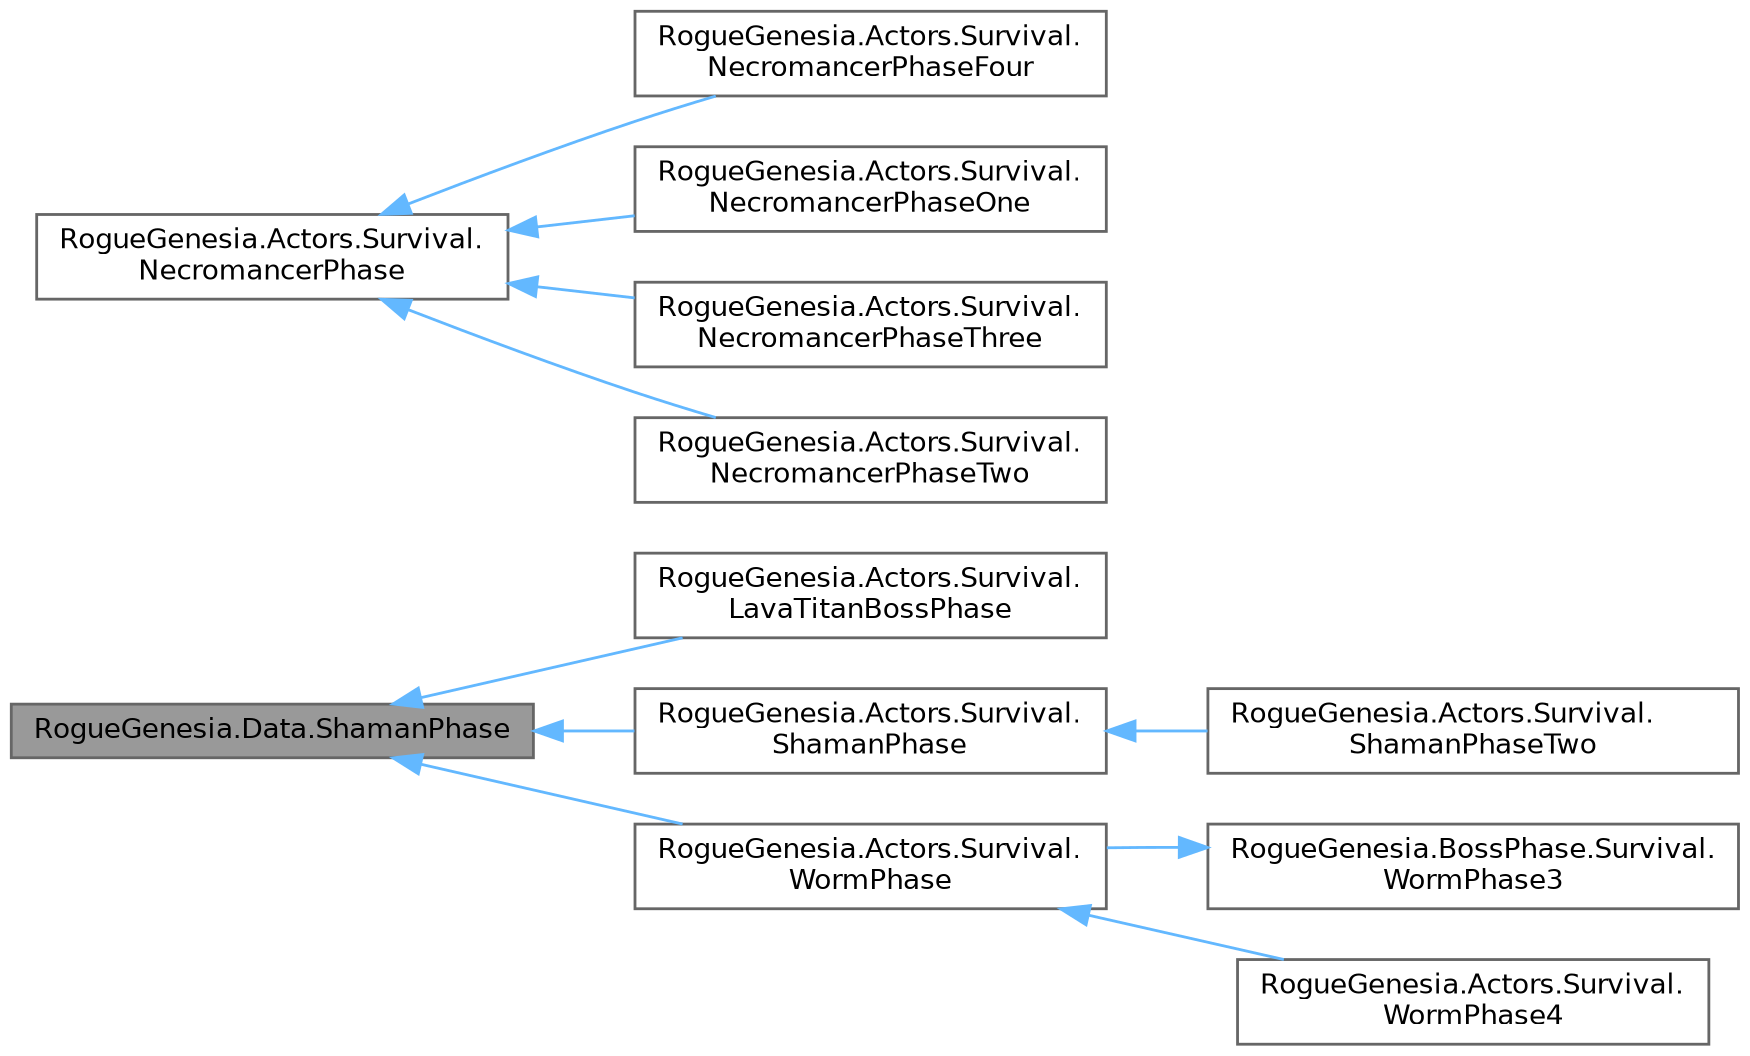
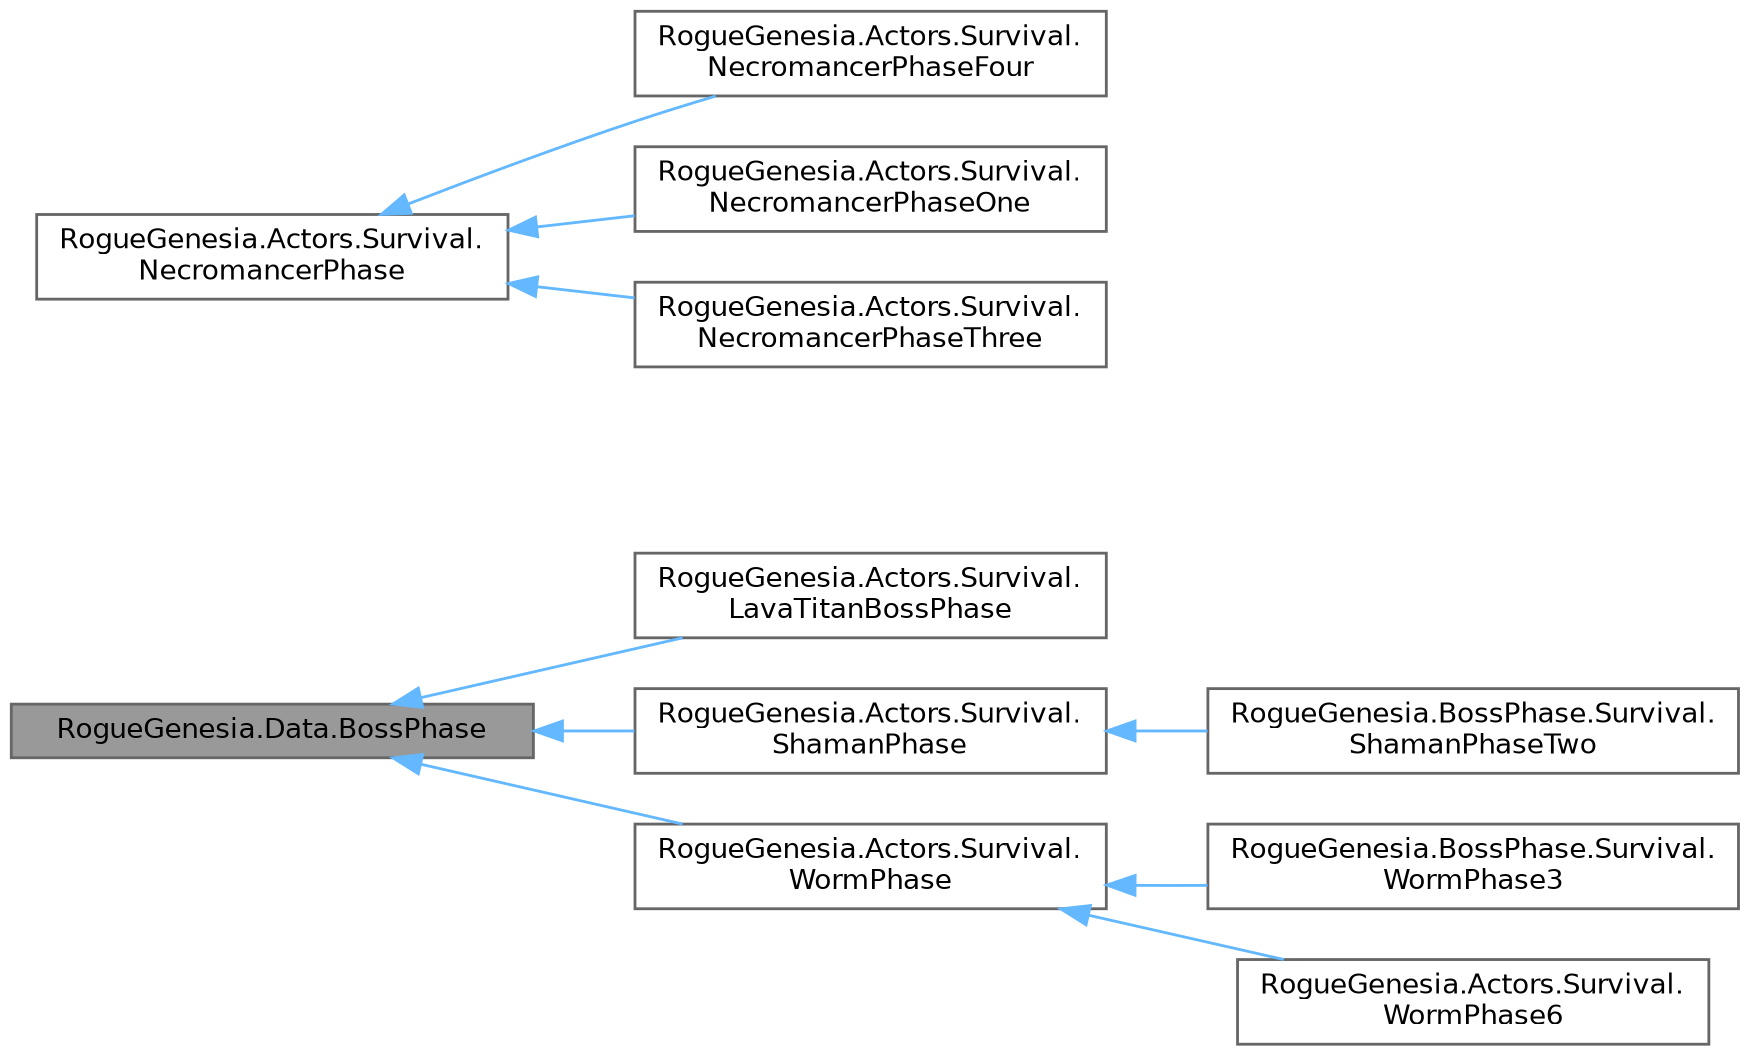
(871, 460) -> none
(272, 731) -> (272, 731)
(1473, 731) -> (1473, 731)
(1143, 847) -> (1172, 885)
(1473, 1002) -> (1473, 1002)
